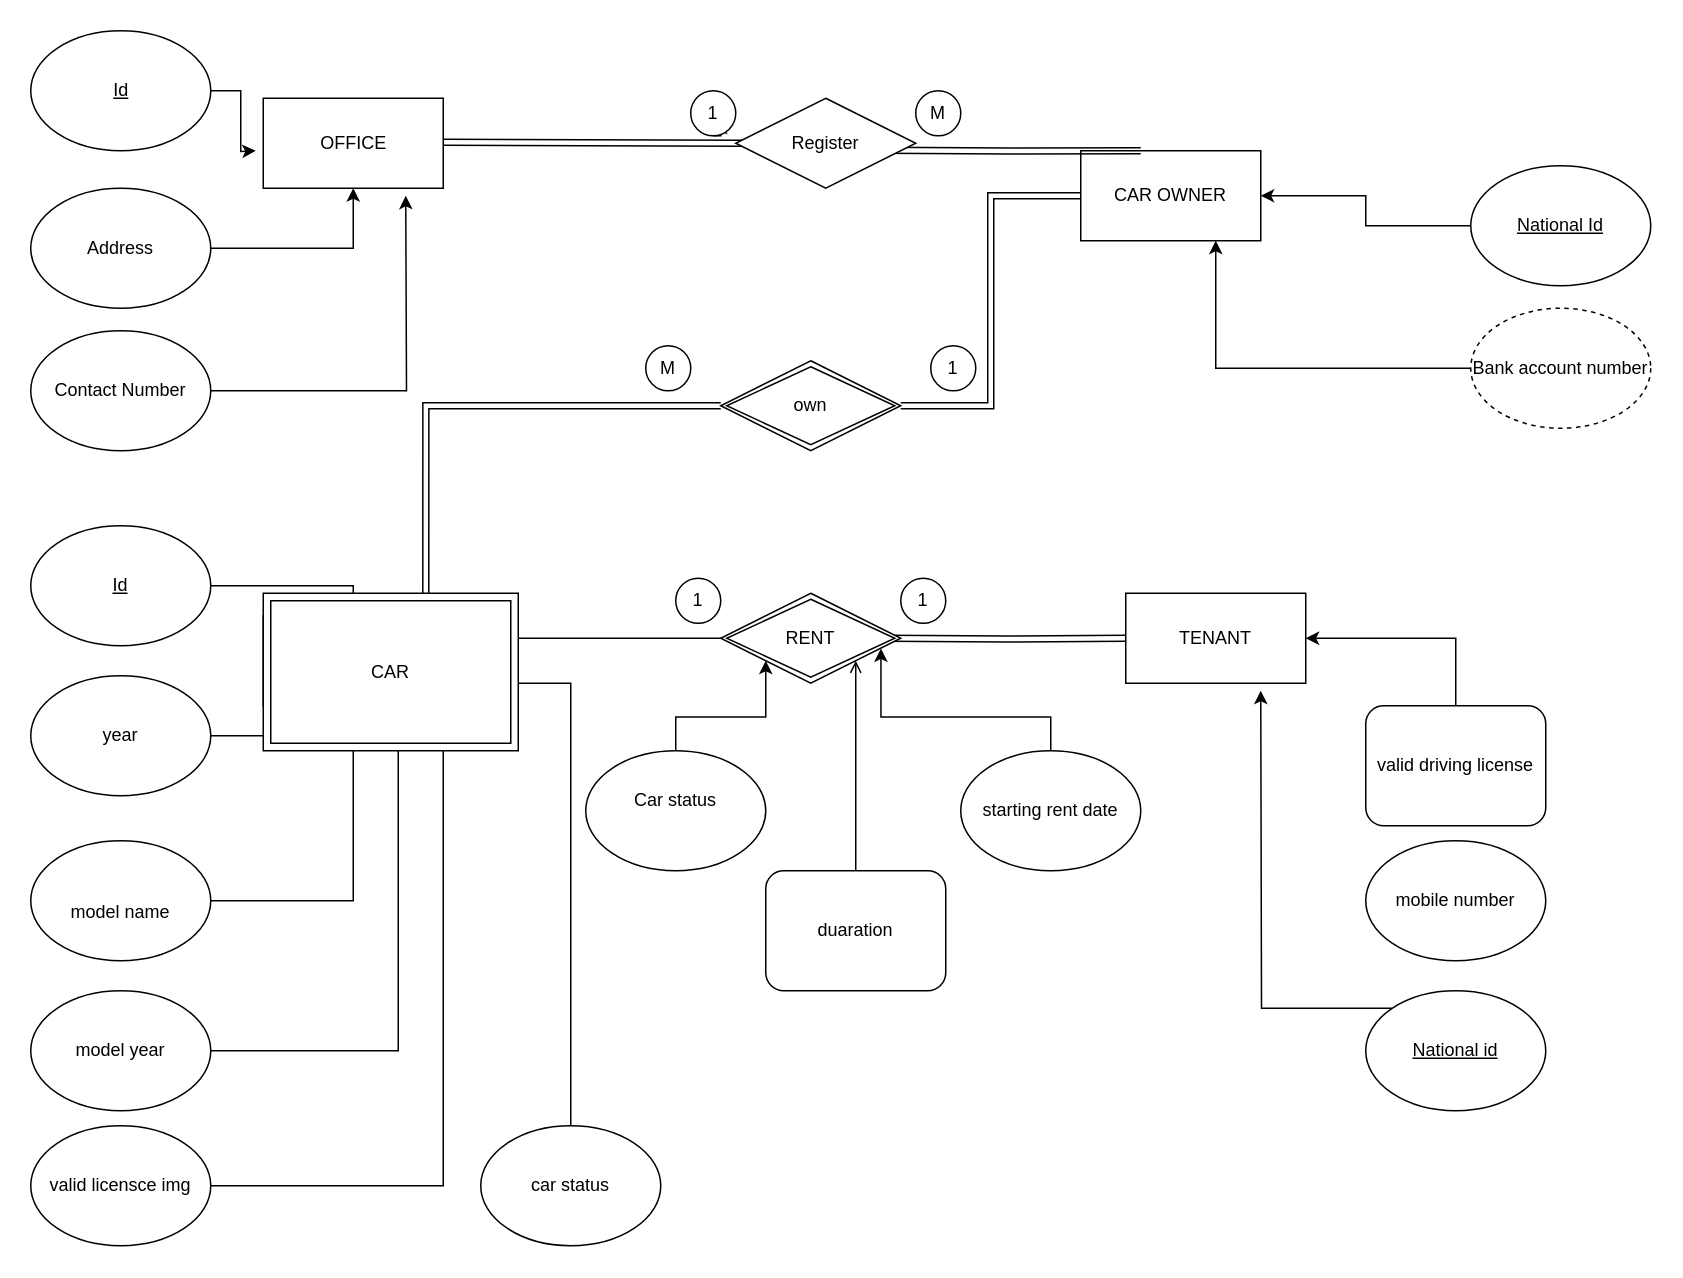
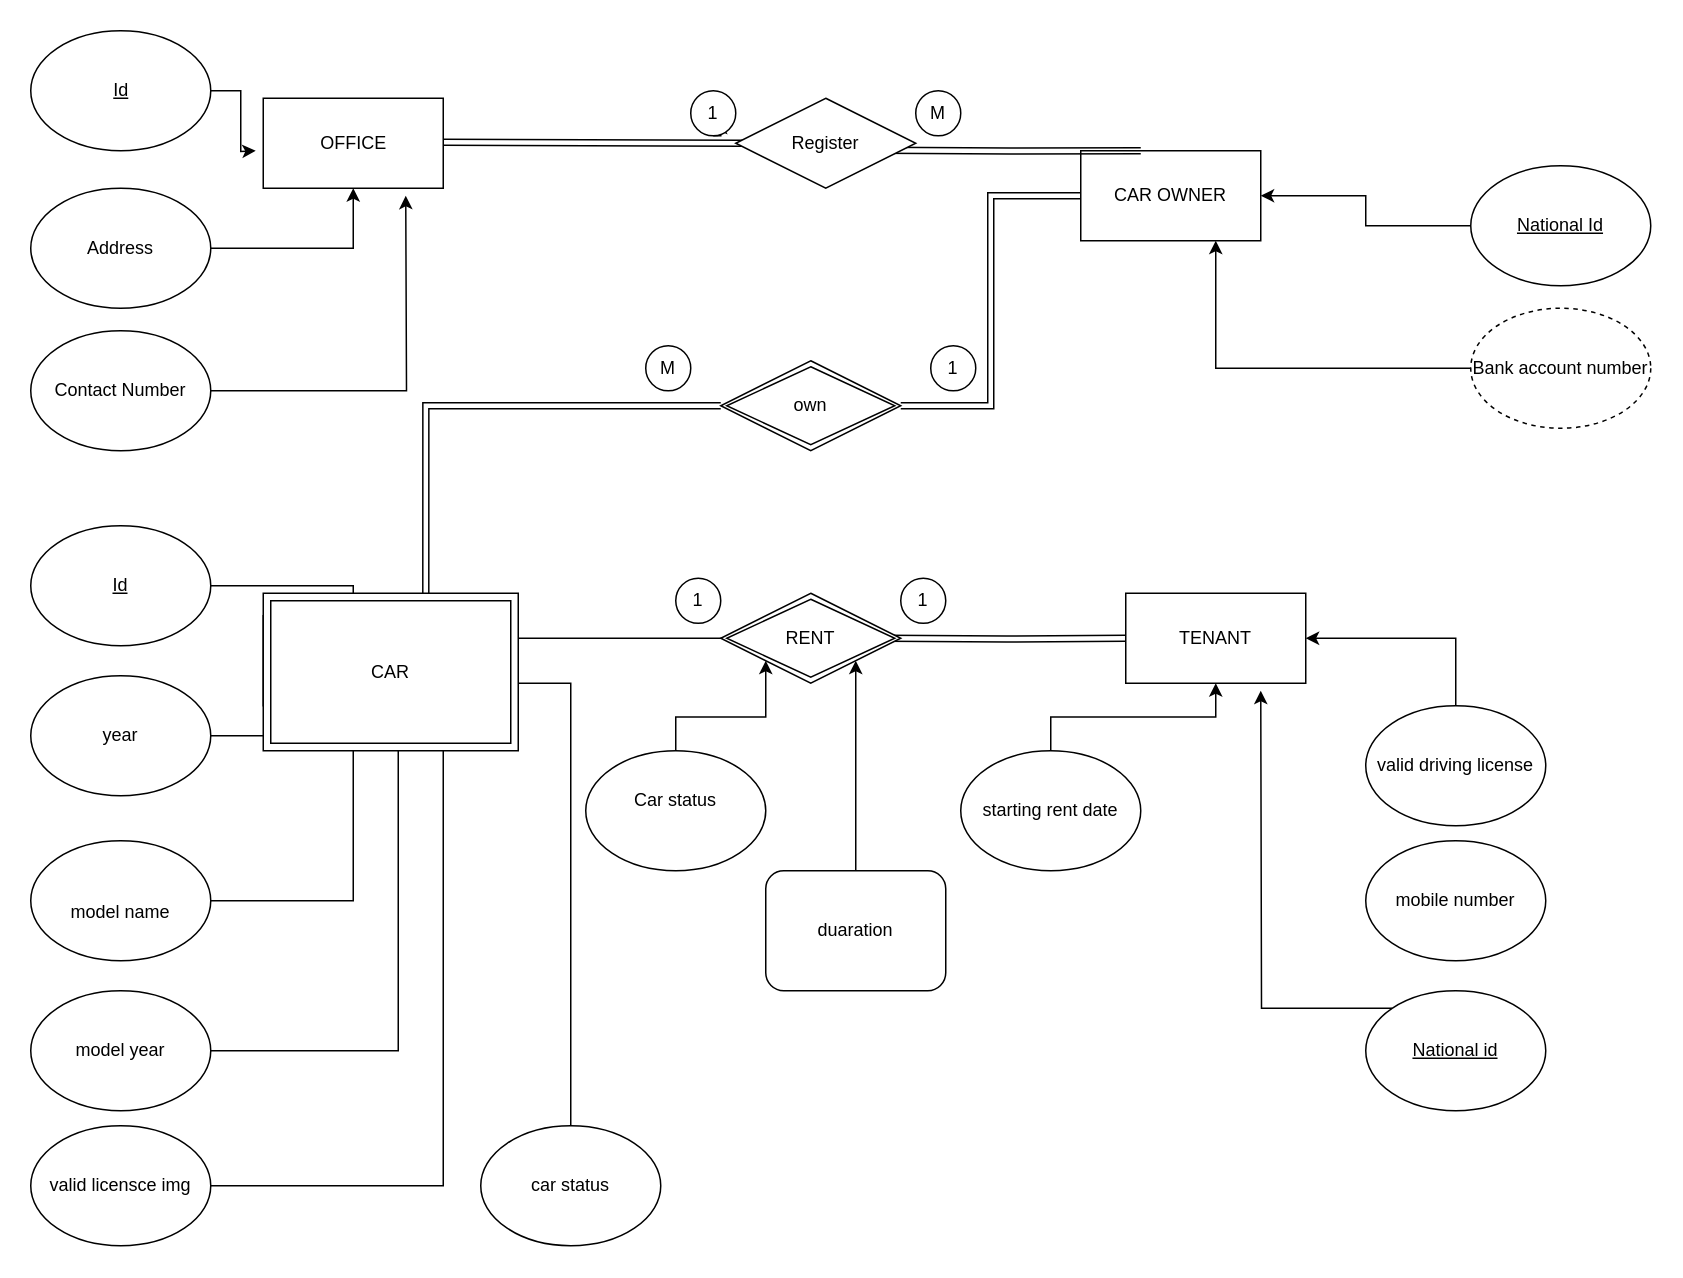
(856, 669) -> (856, 672)
(938, 717) -> (1144, 717)
(1456, 766) -> (1456, 766)
